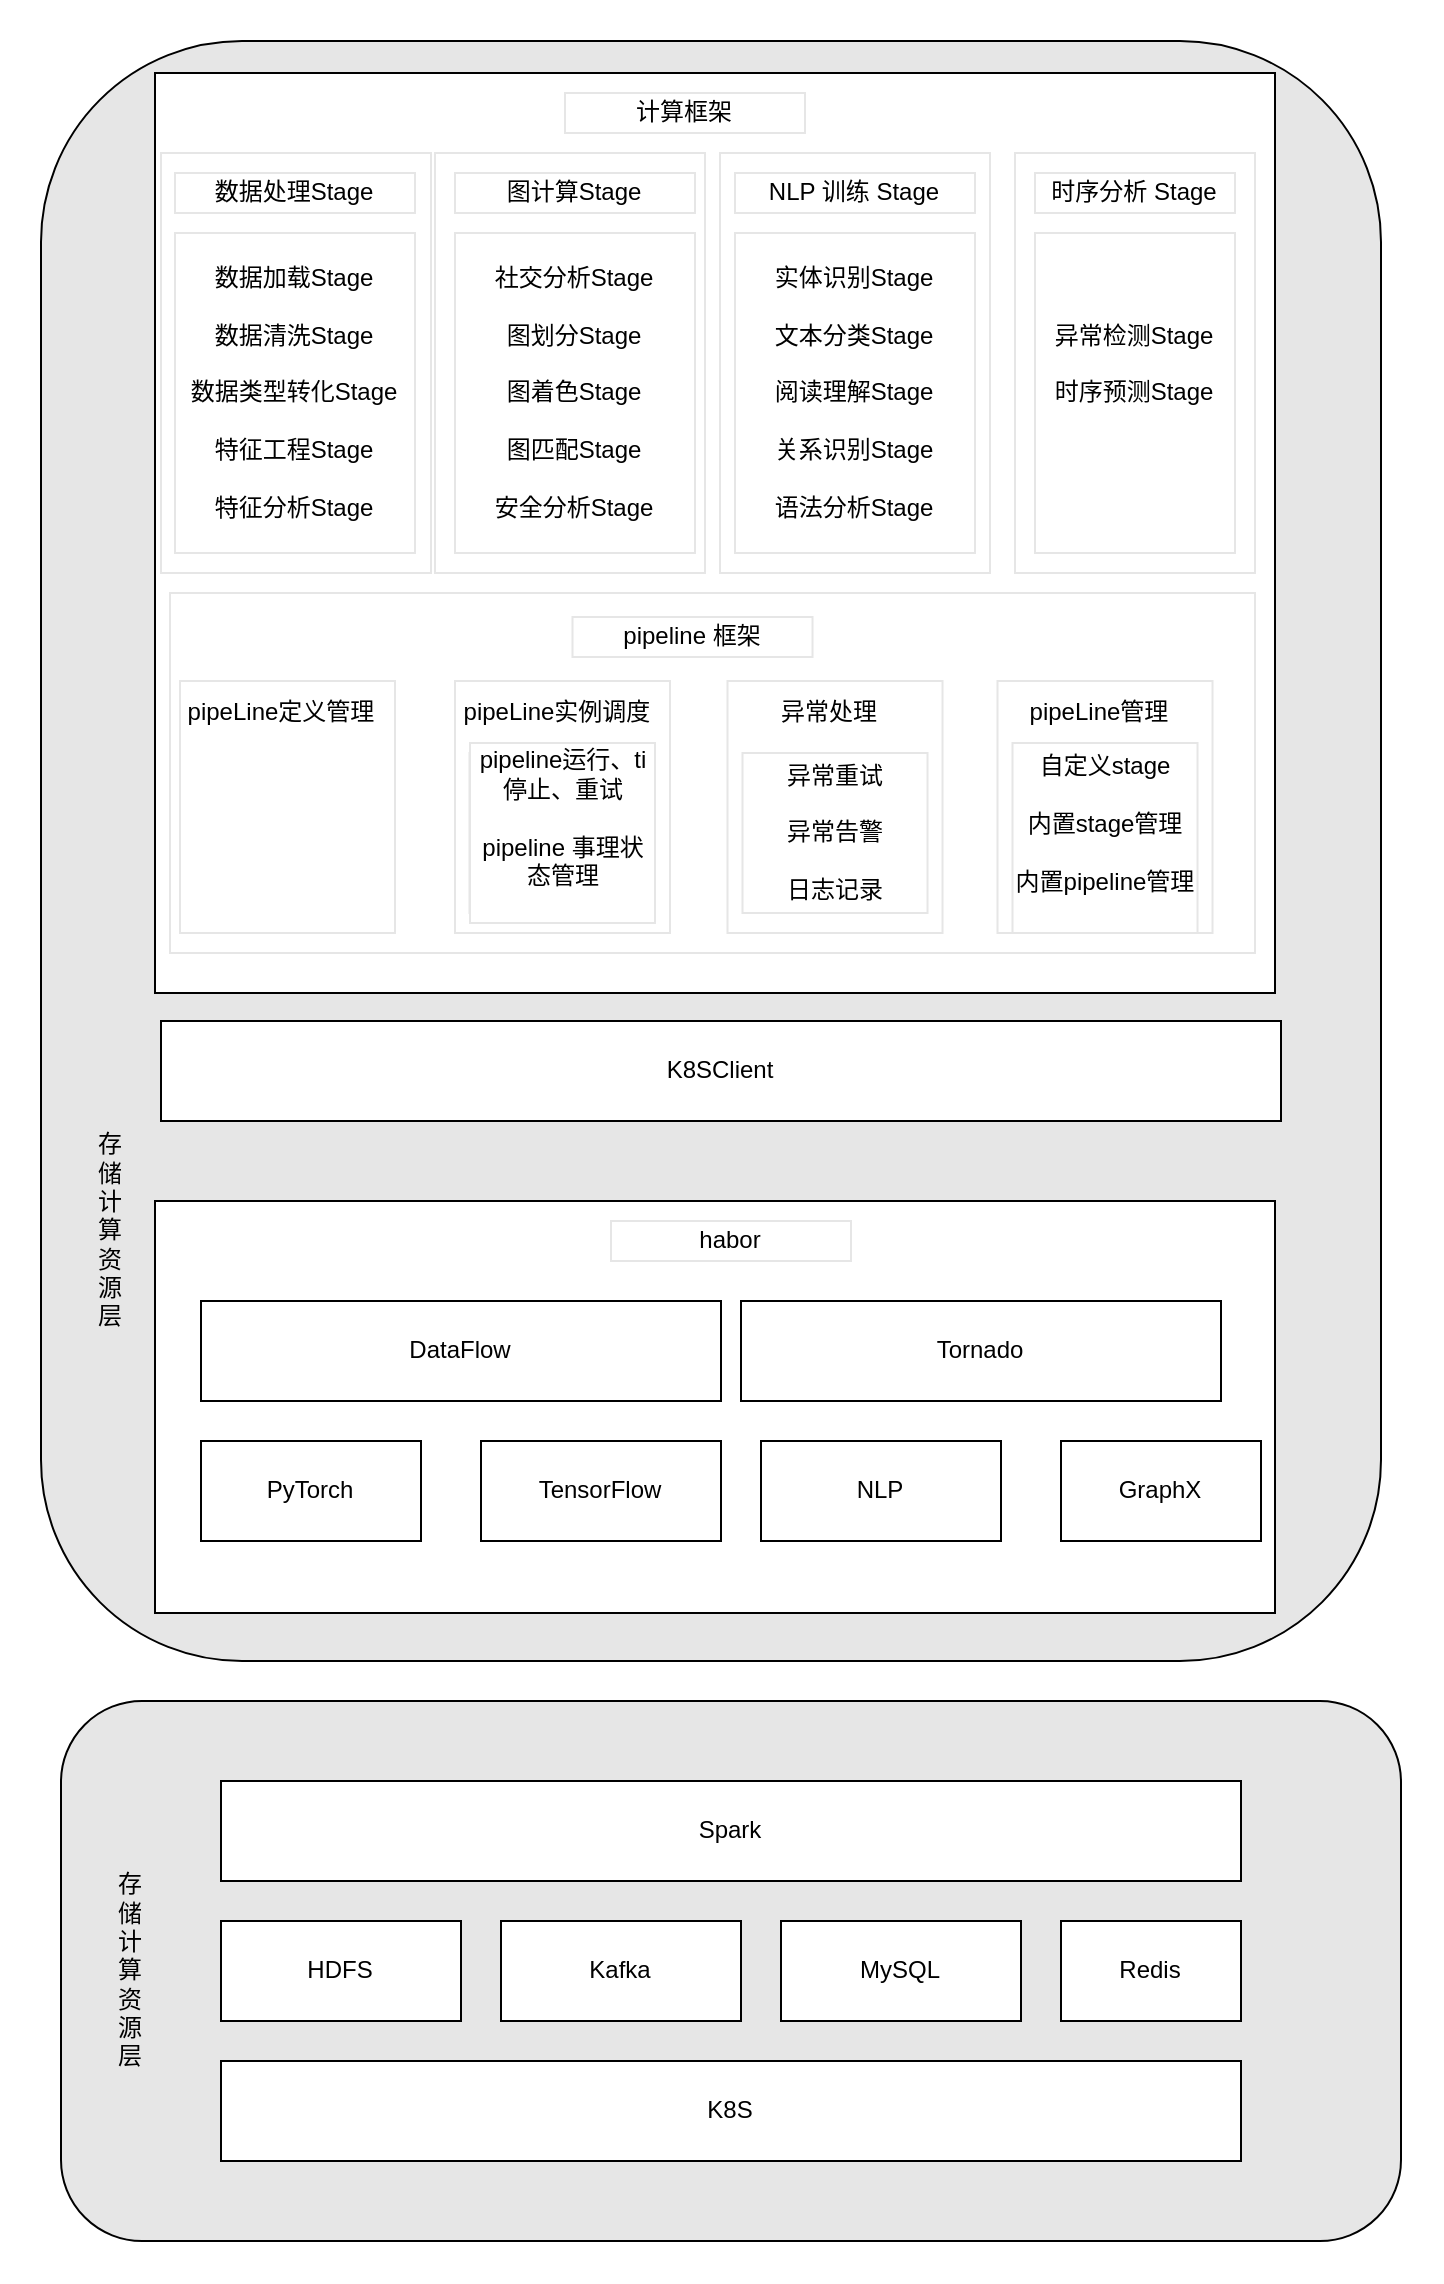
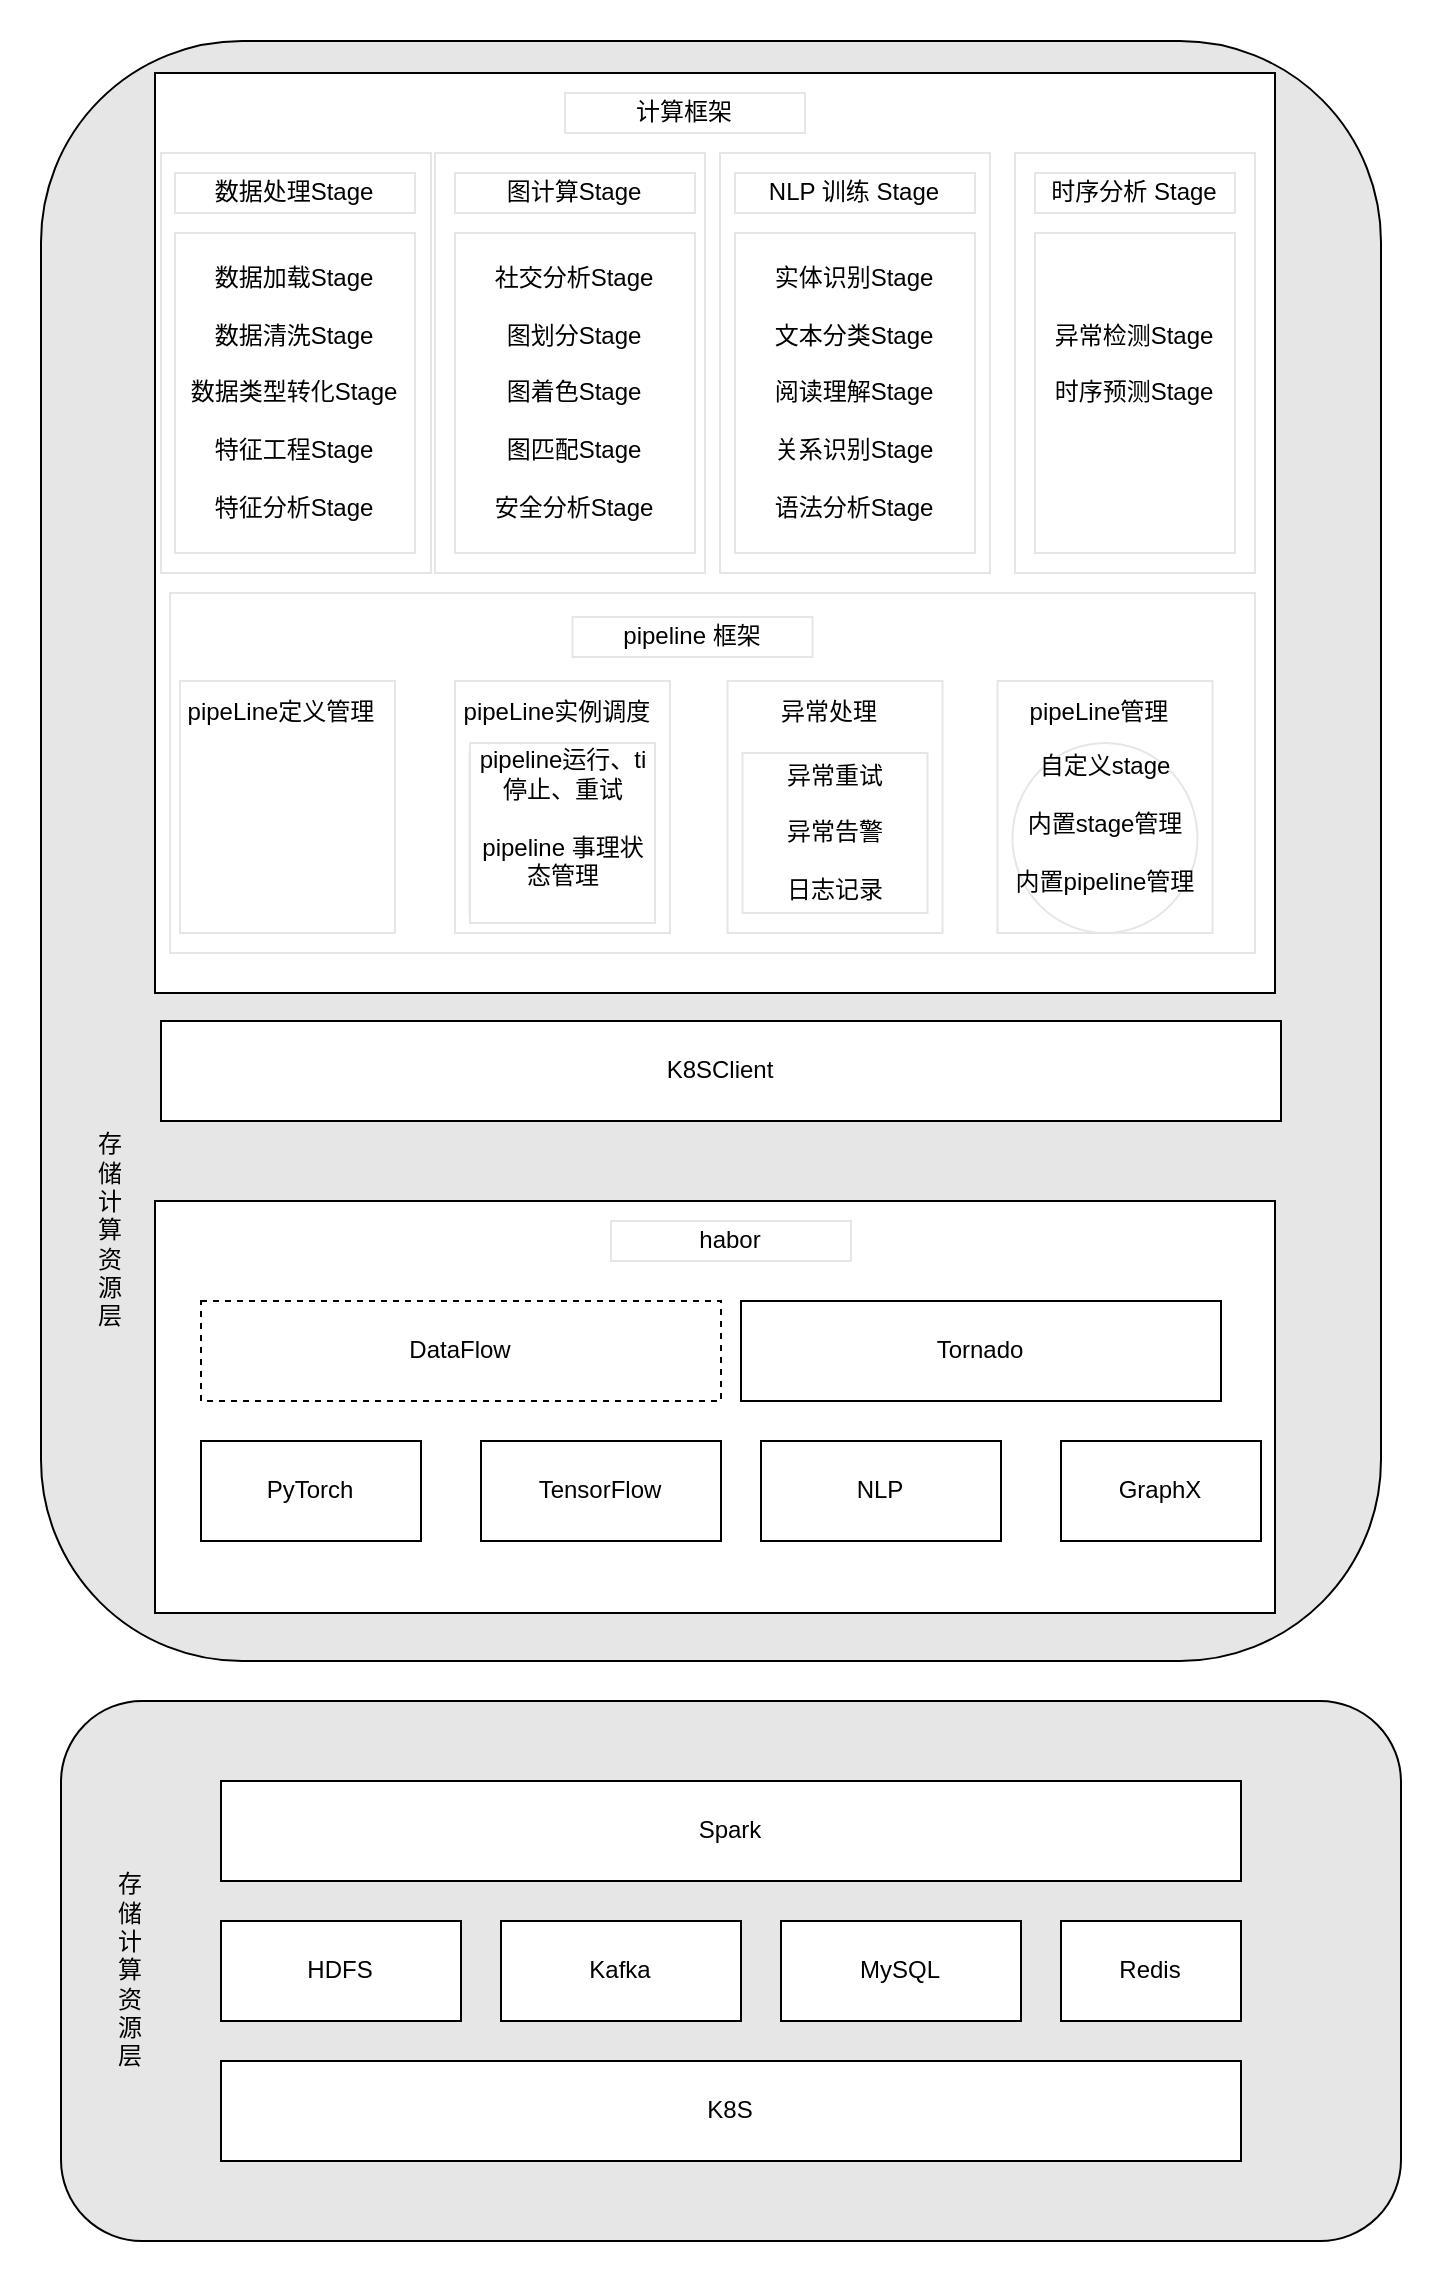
(1105, 838) -> (1105, 838)
(461, 1351) -> (461, 1351)
